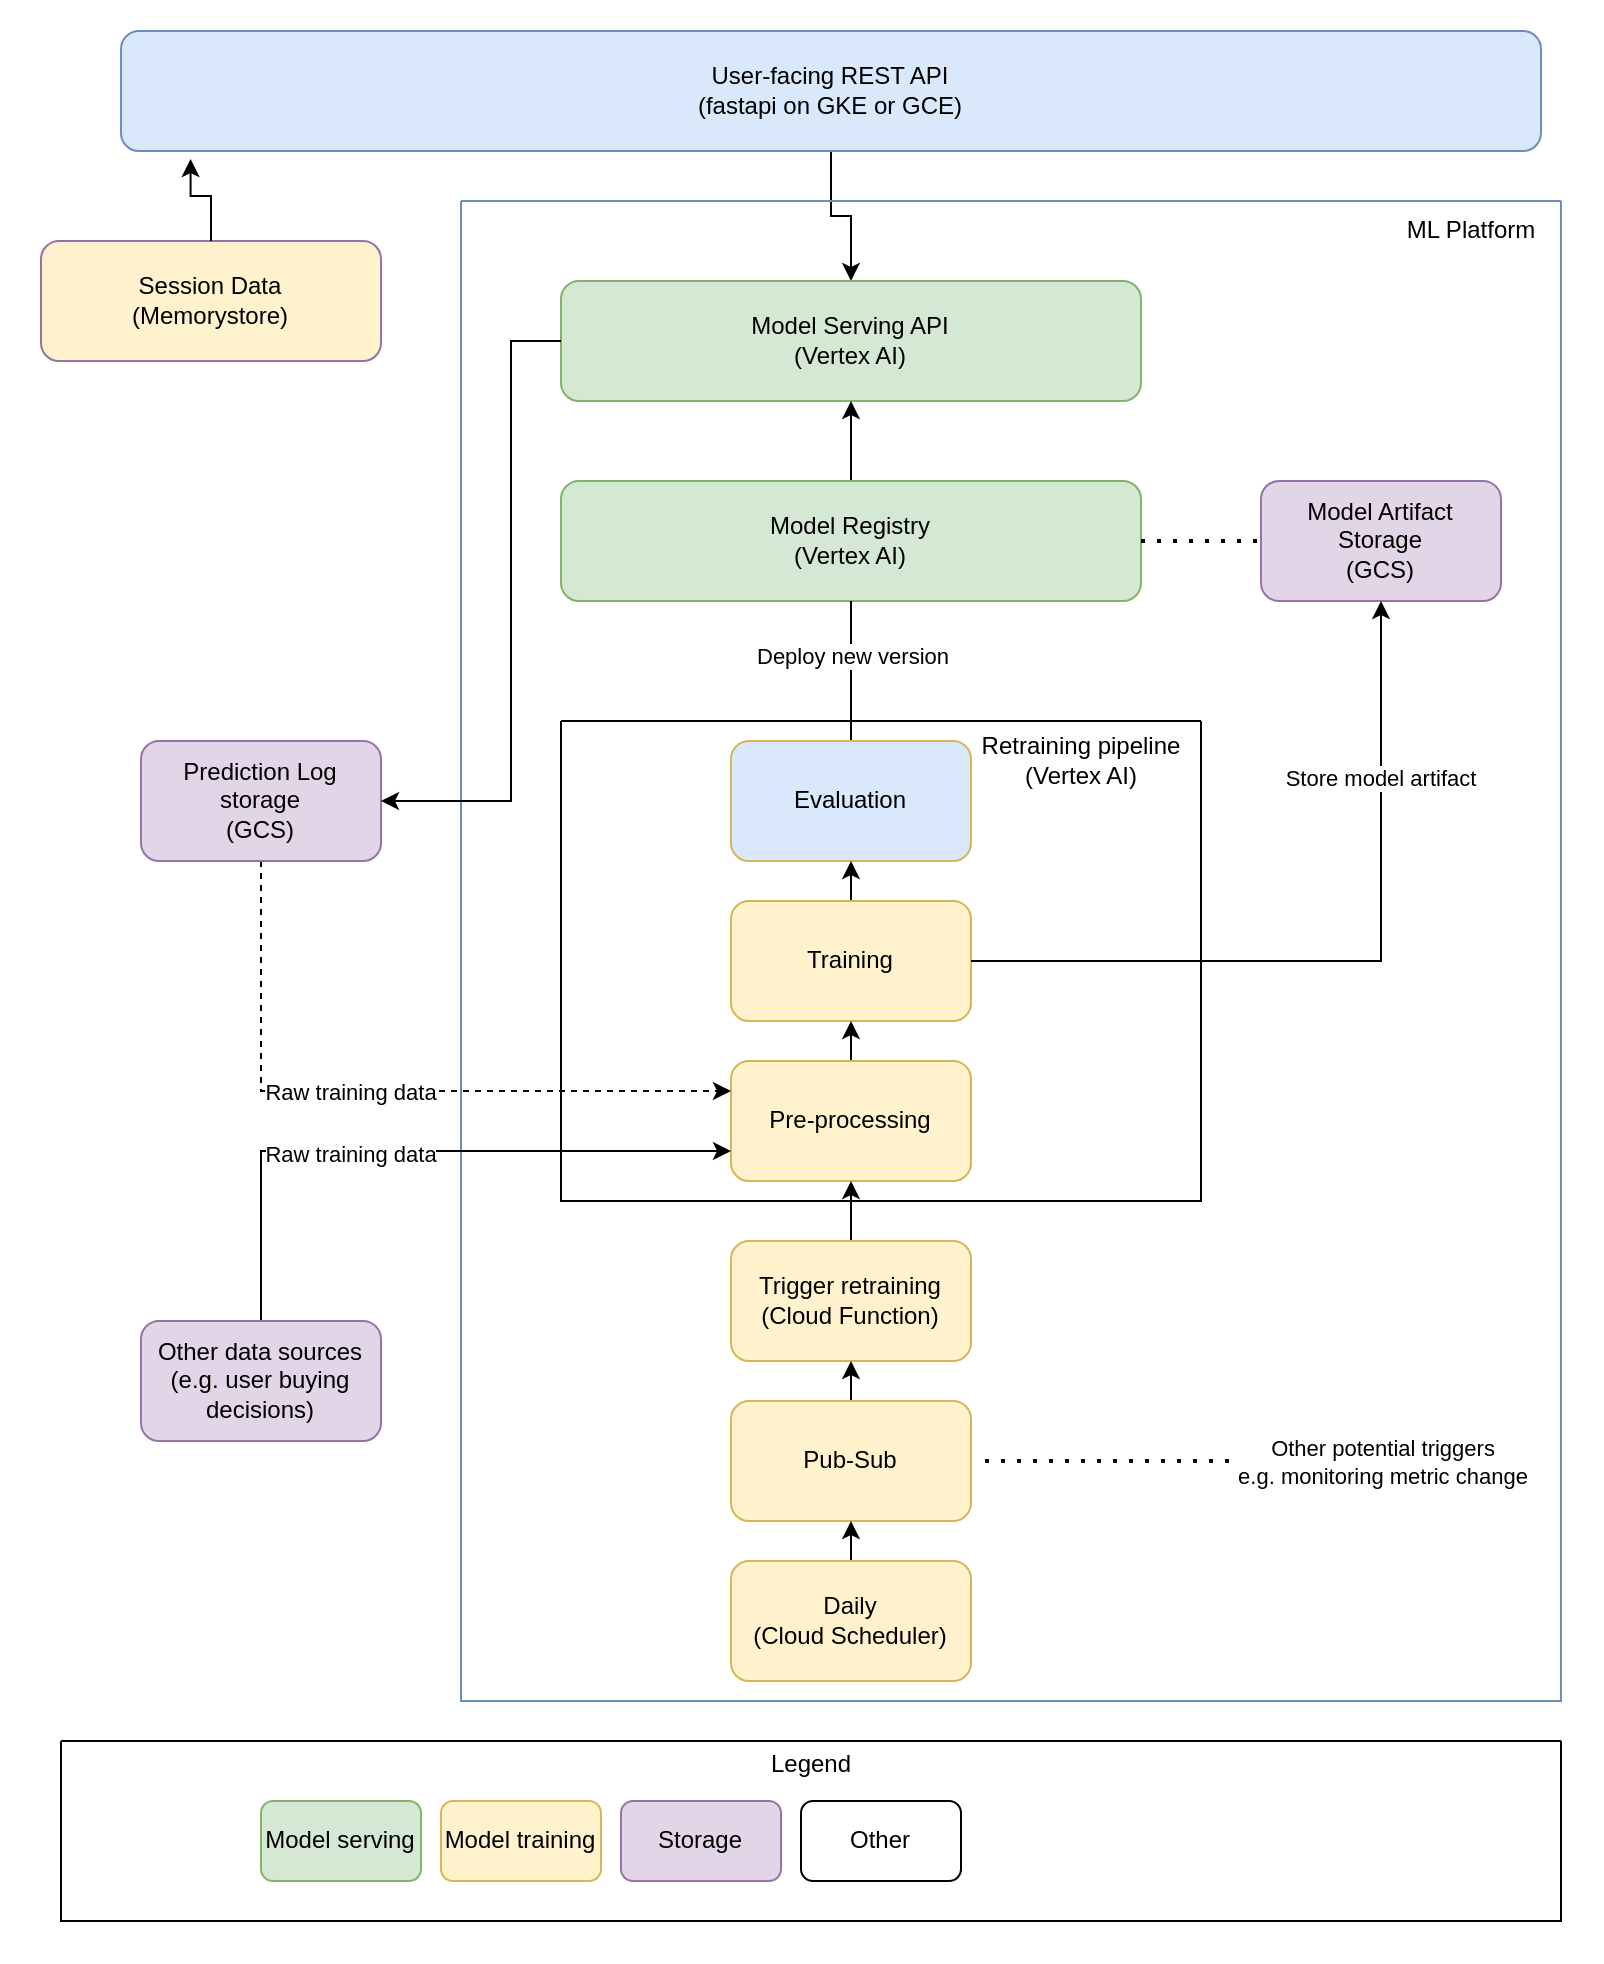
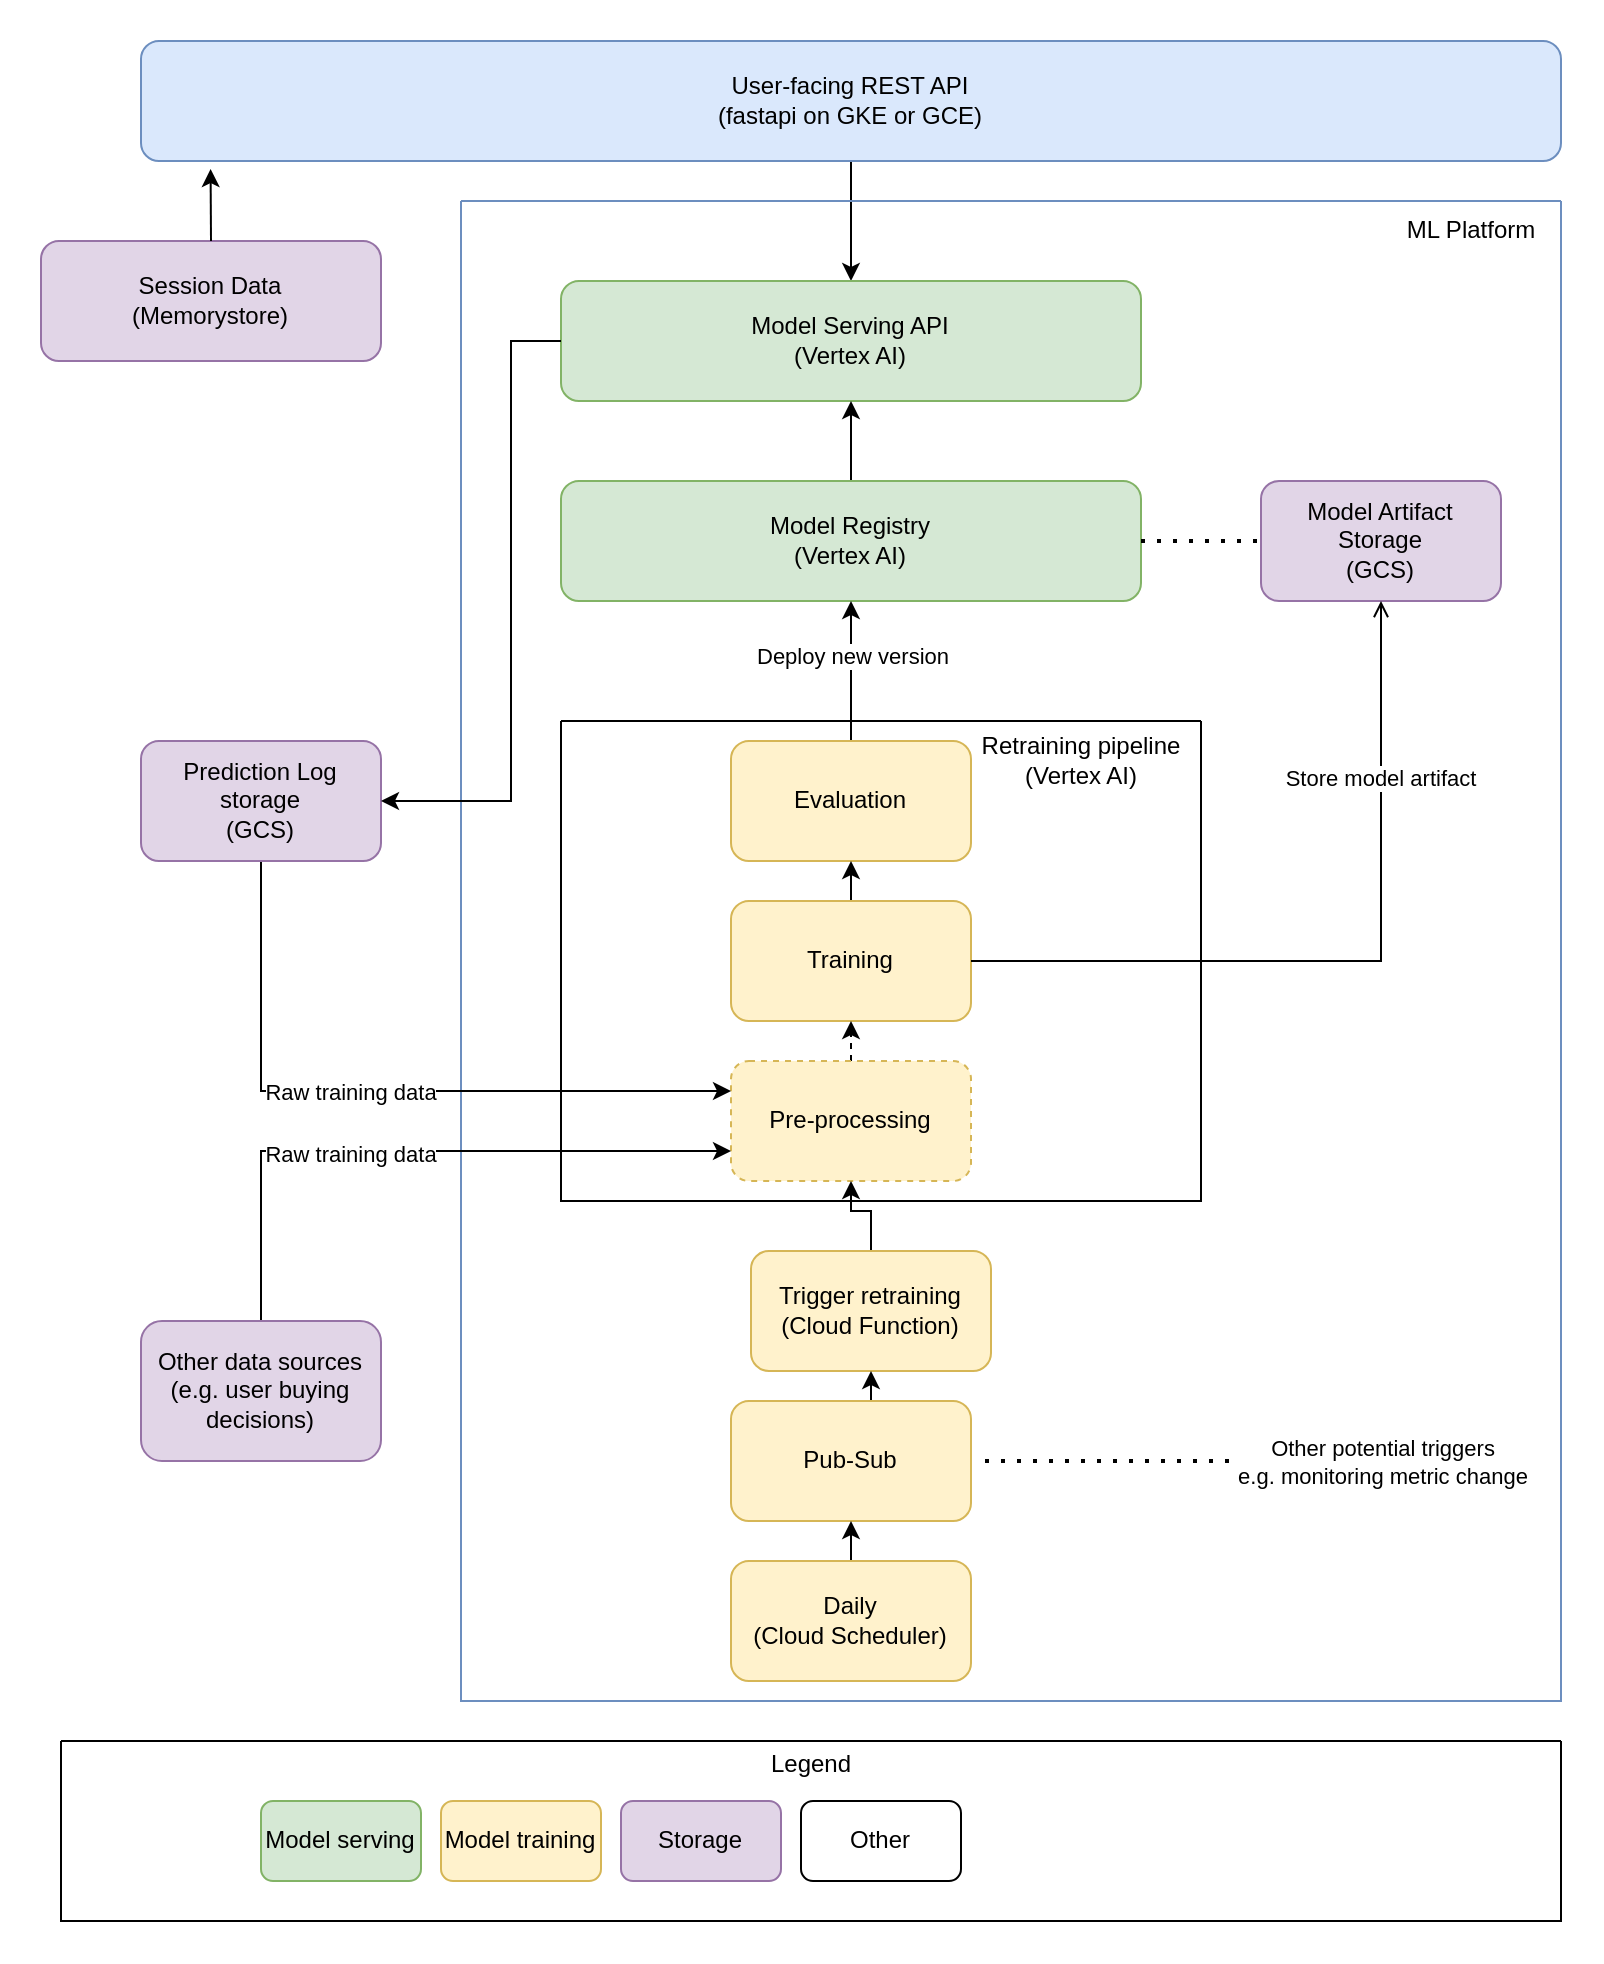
(831, 91) -> (851, 101)
(211, 301) -> (211, 301)
(851, 609) -> (851, 616)
(1381, 616) -> (1381, 612)
(851, 801) -> (851, 801)
(851, 1048) -> (851, 1048)
(591, 1091) -> (591, 1091)
(851, 1121) -> (851, 1121)
(851, 1301) -> (871, 1311)
(261, 1381) -> (261, 1391)
